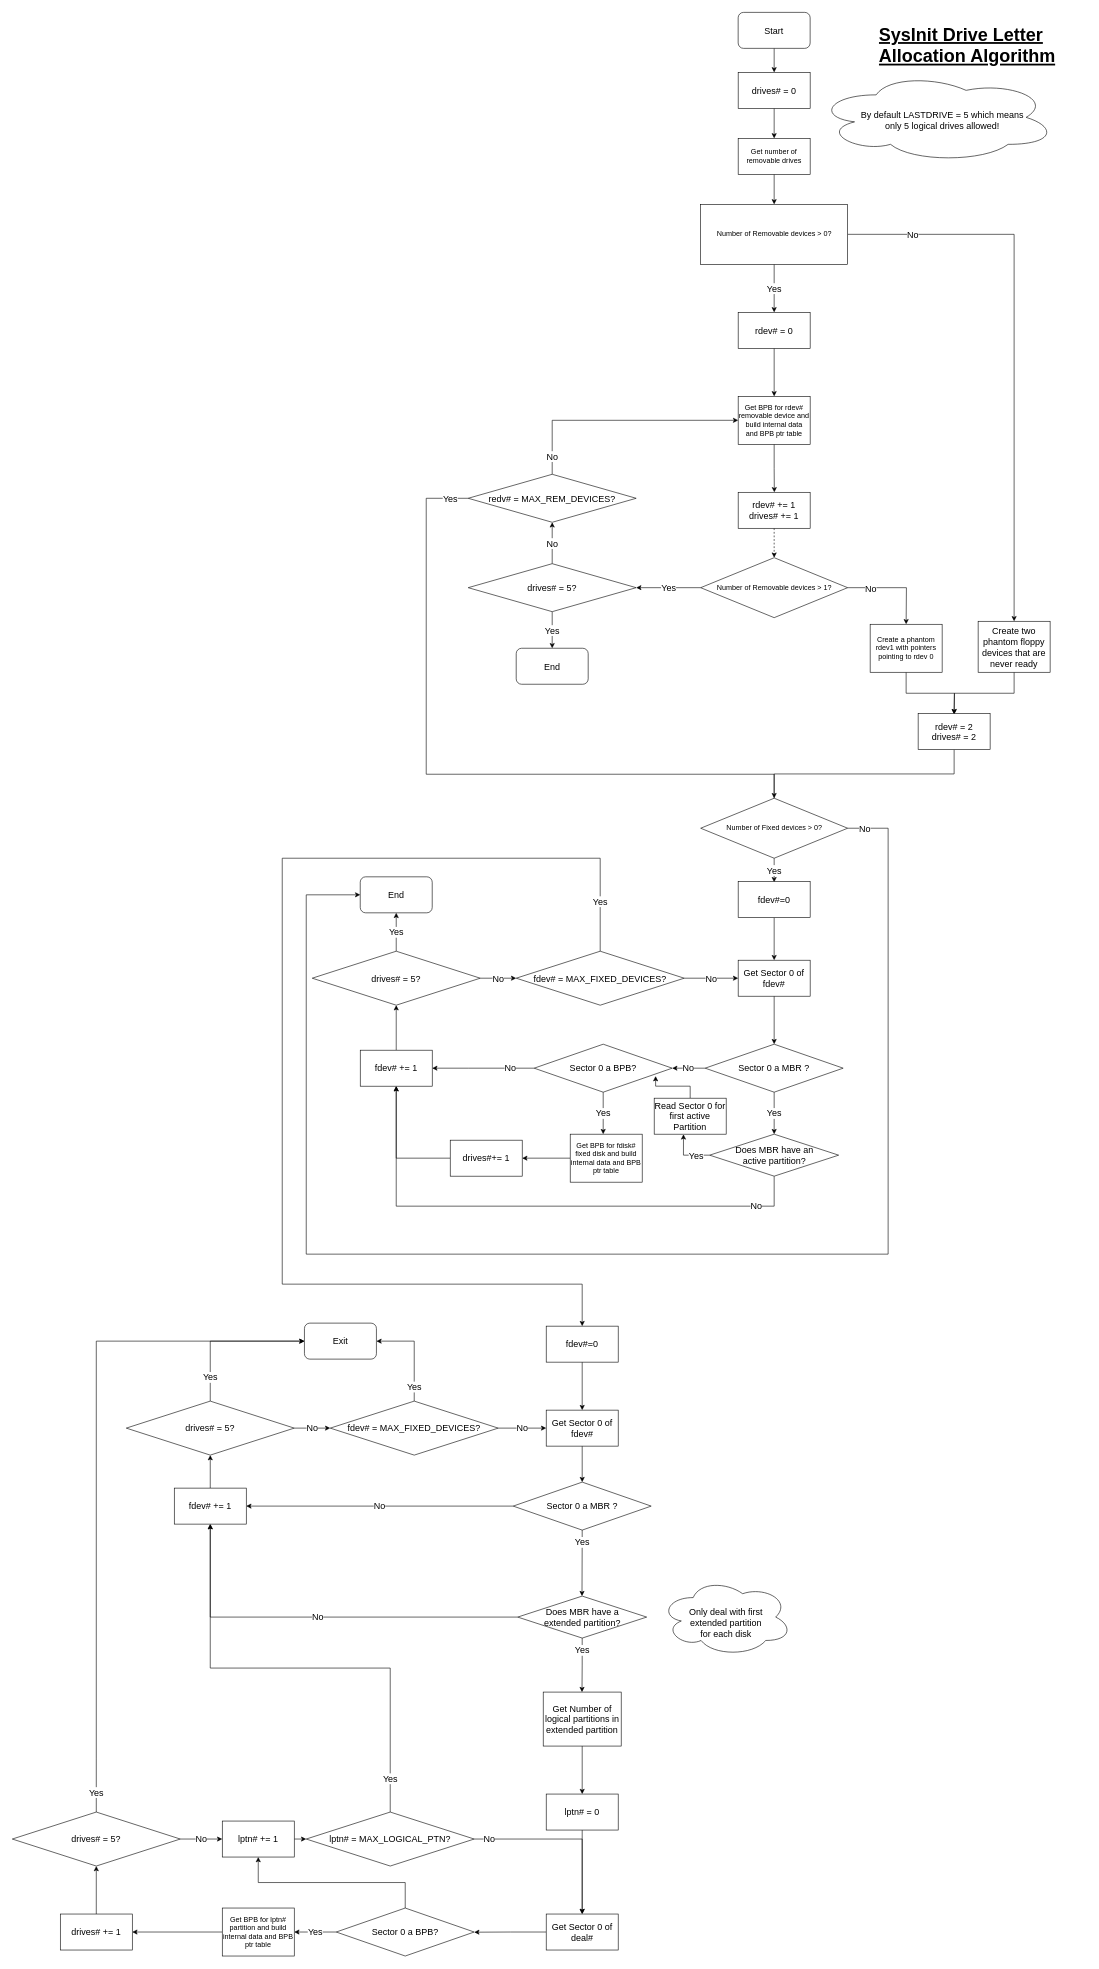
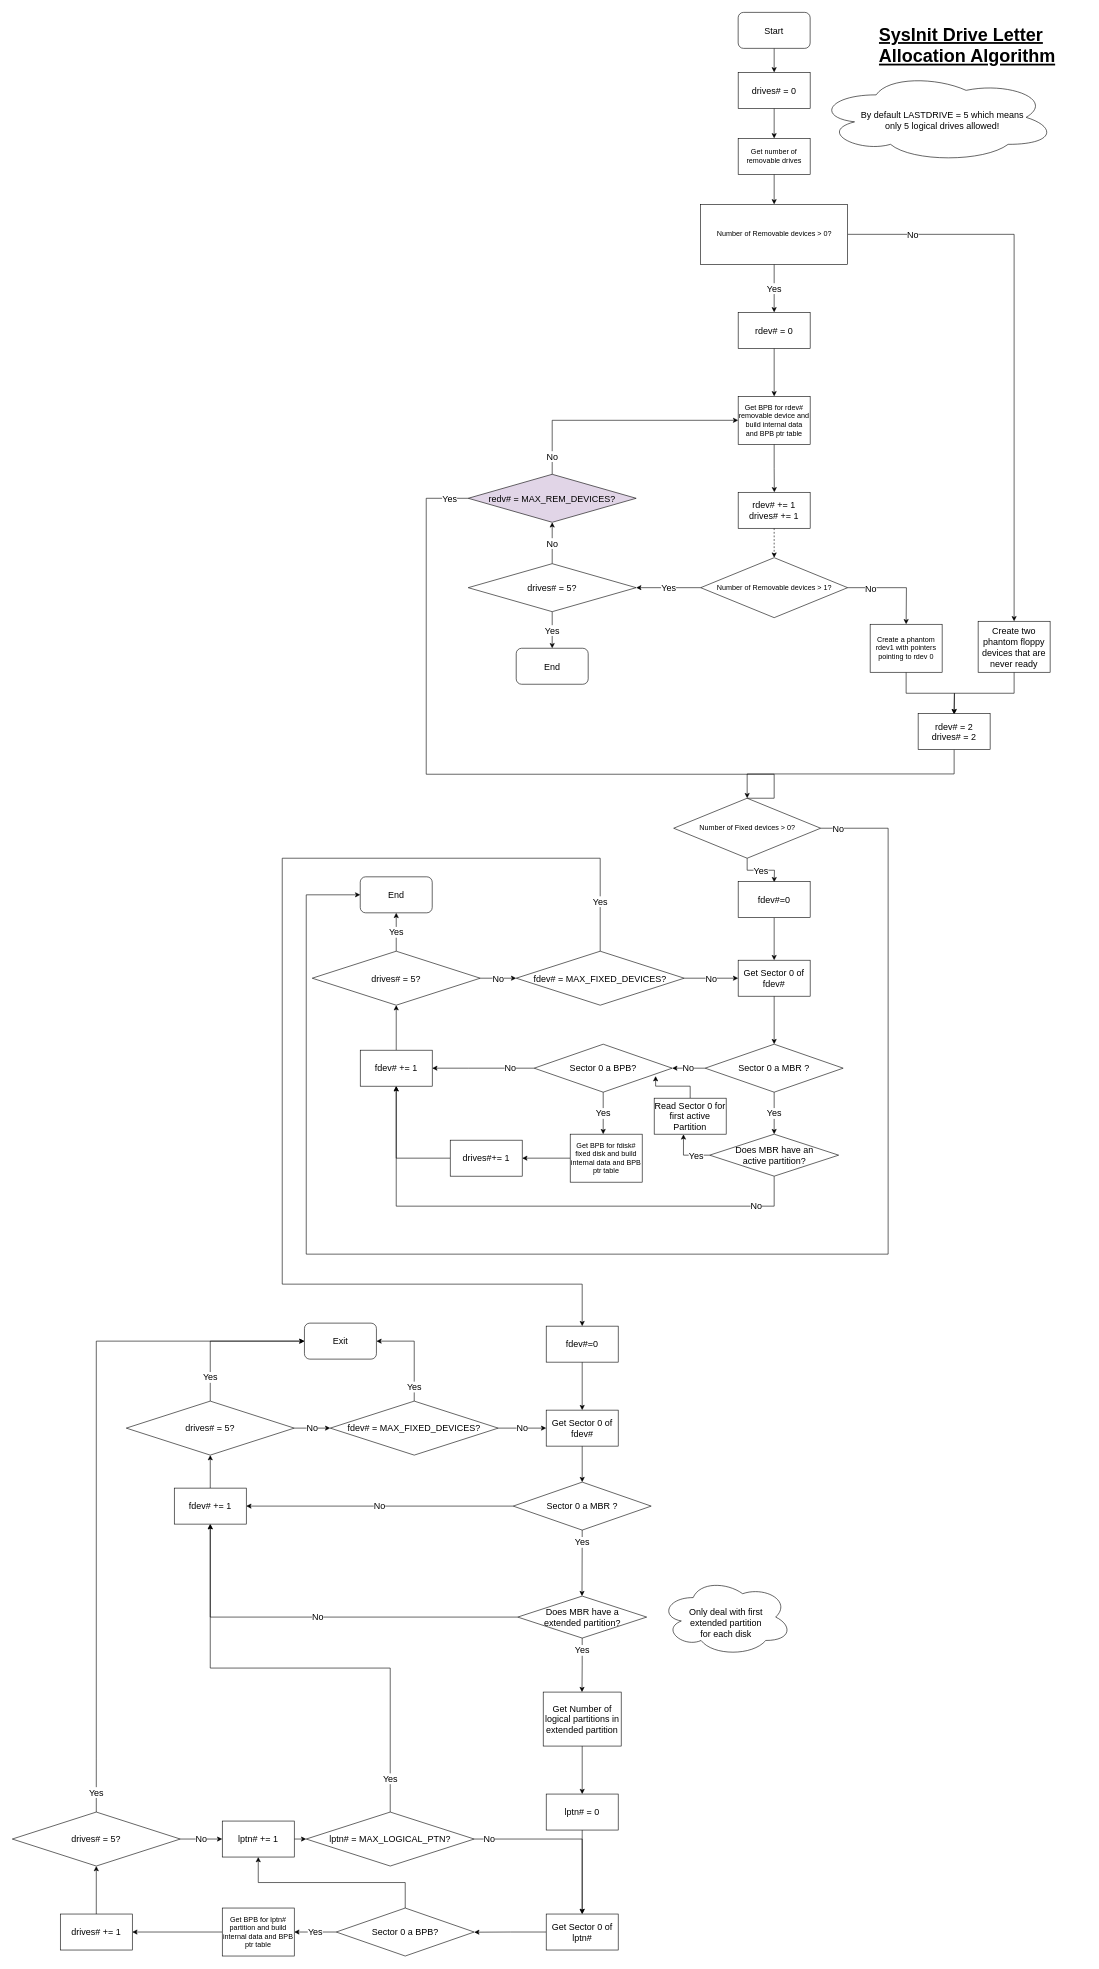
(552, 498) -> (552, 498)
(774, 828) -> (747, 828)
(582, 1932) -> (582, 1932)
